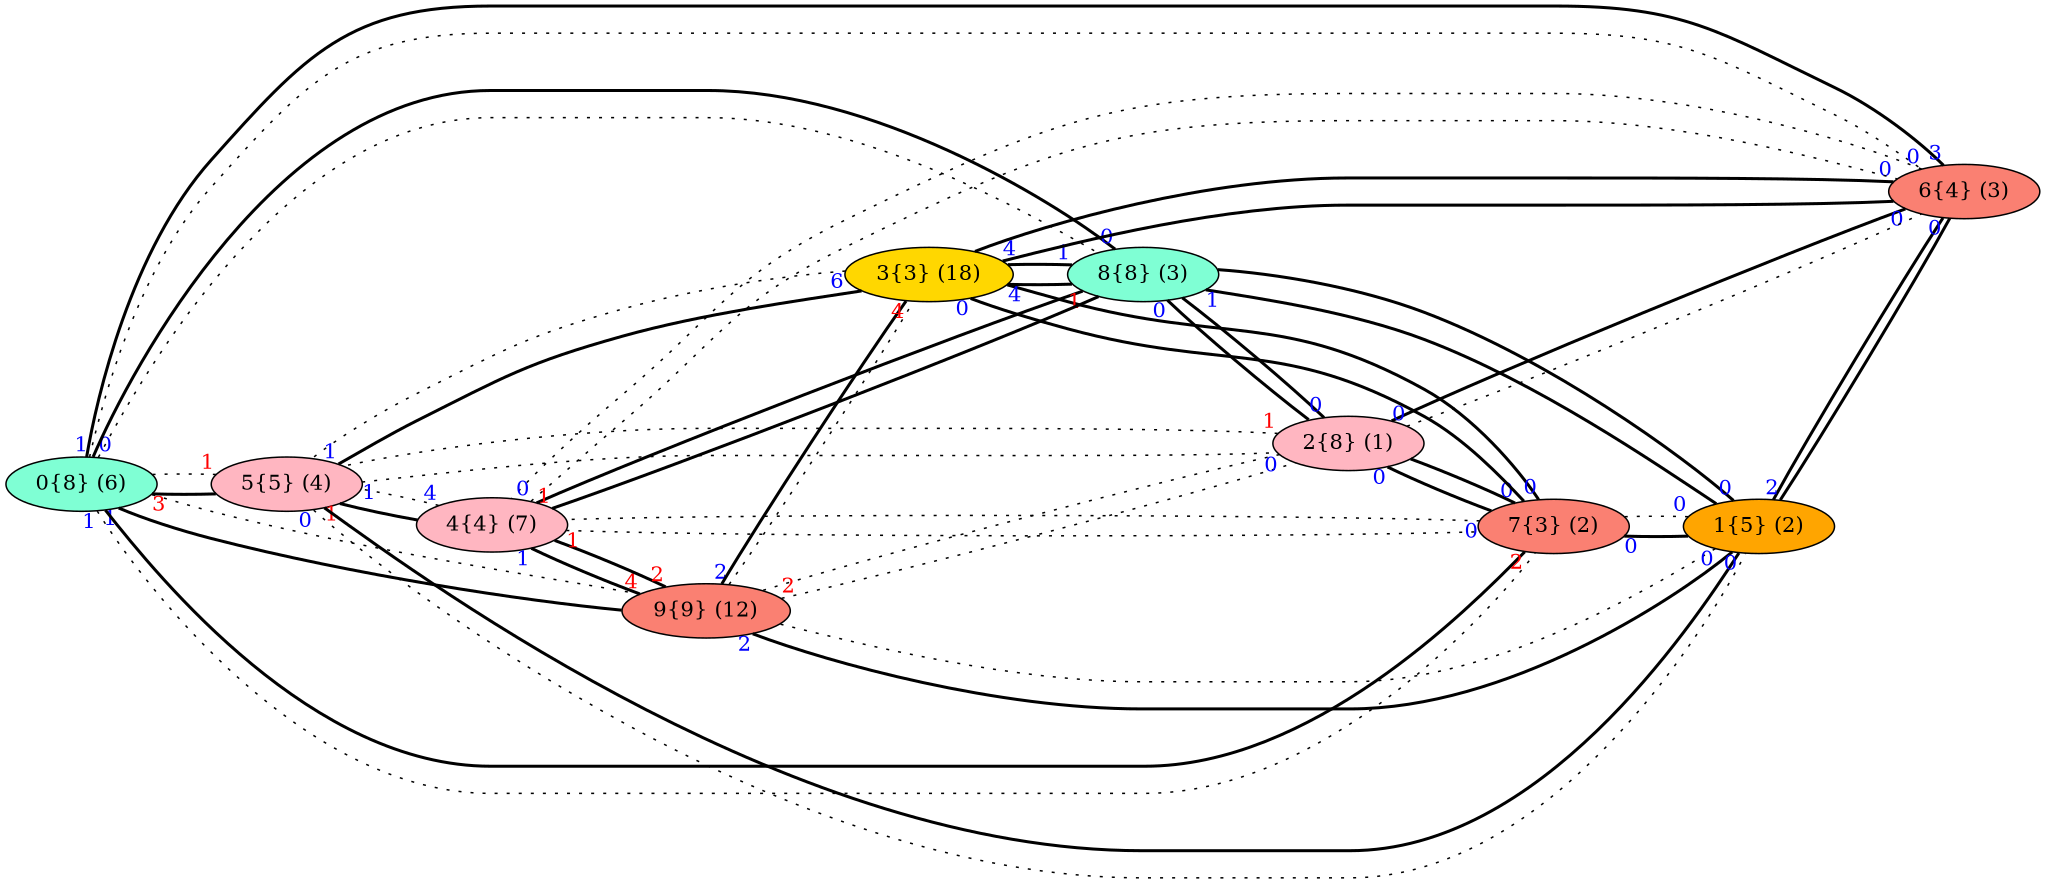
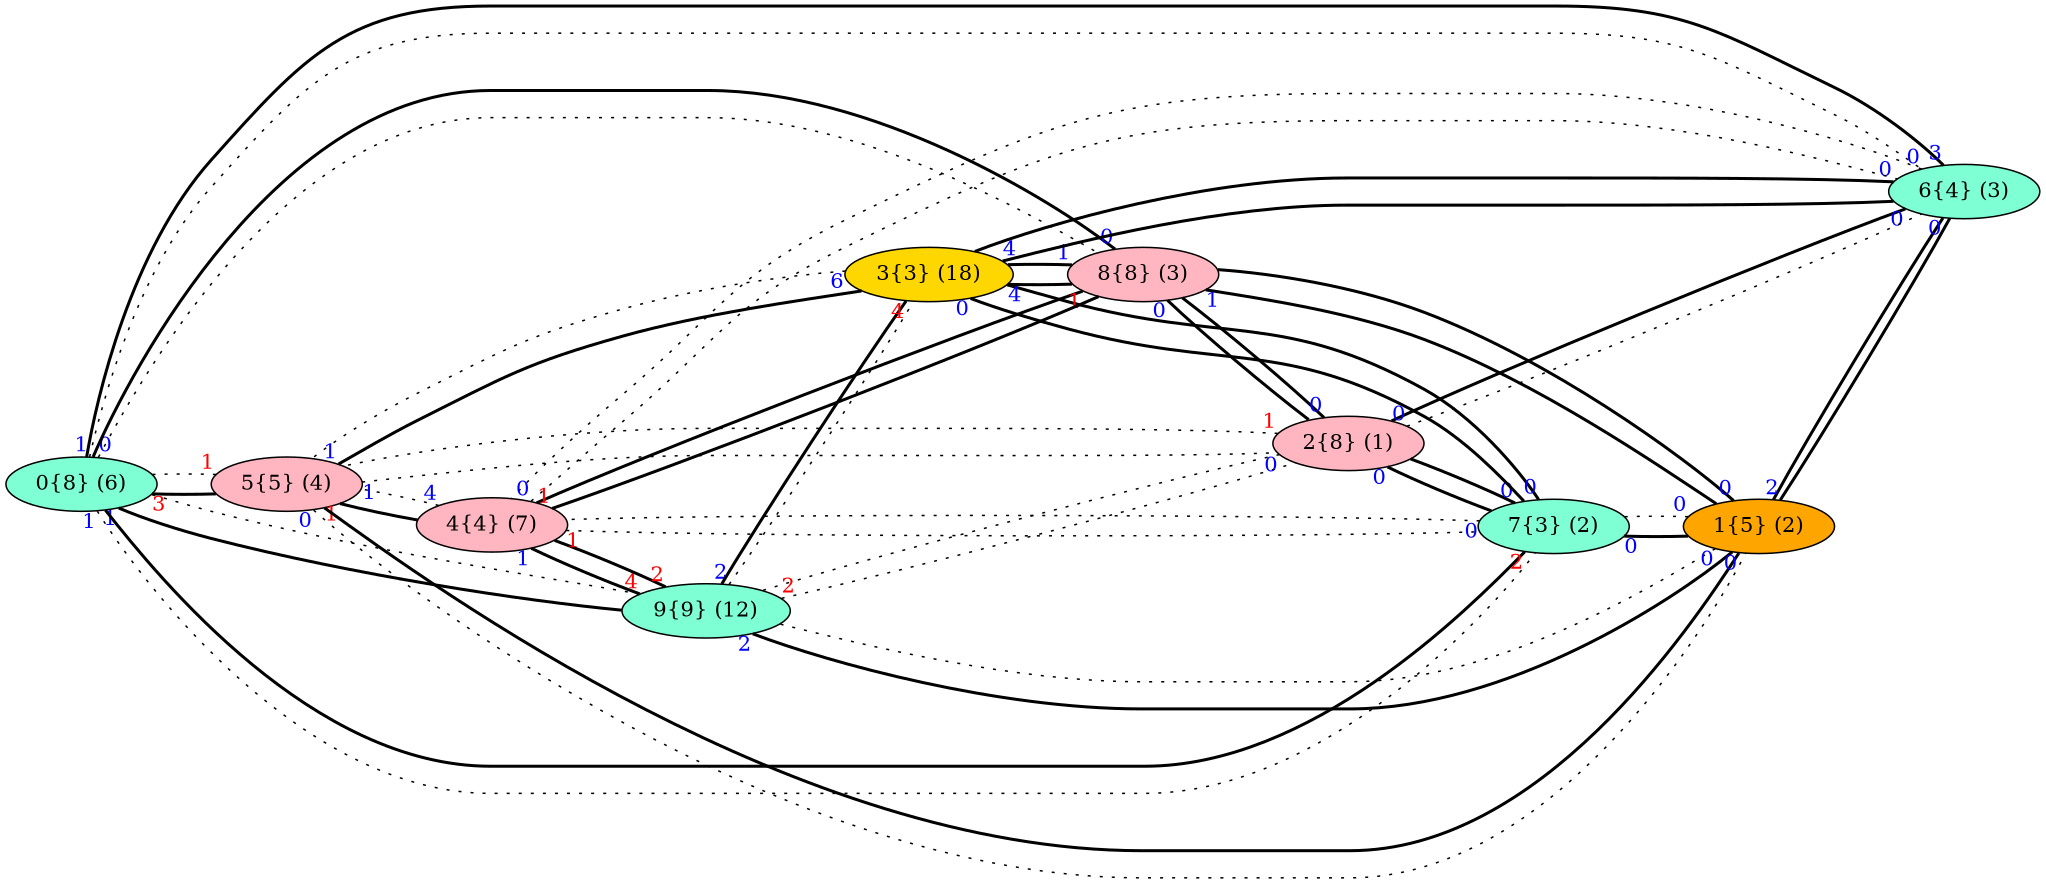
(1964, 192) -> (1964, 192)
(1143, 275) -> (1143, 275)
(1554, 526) -> (1554, 526)
(706, 611) -> (706, 611)
